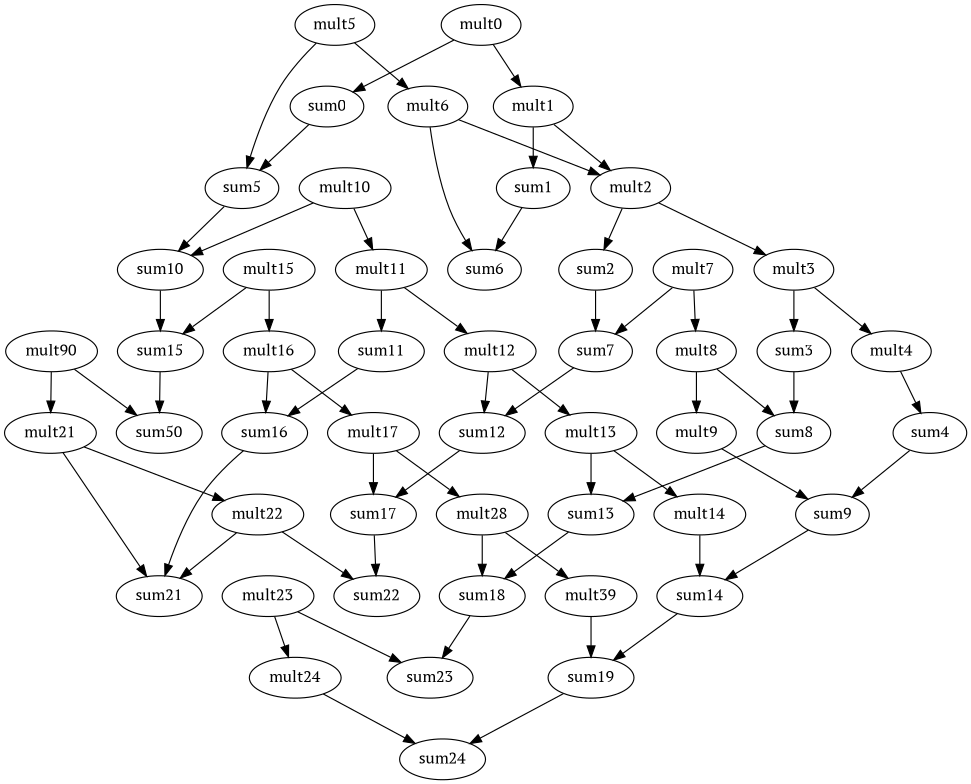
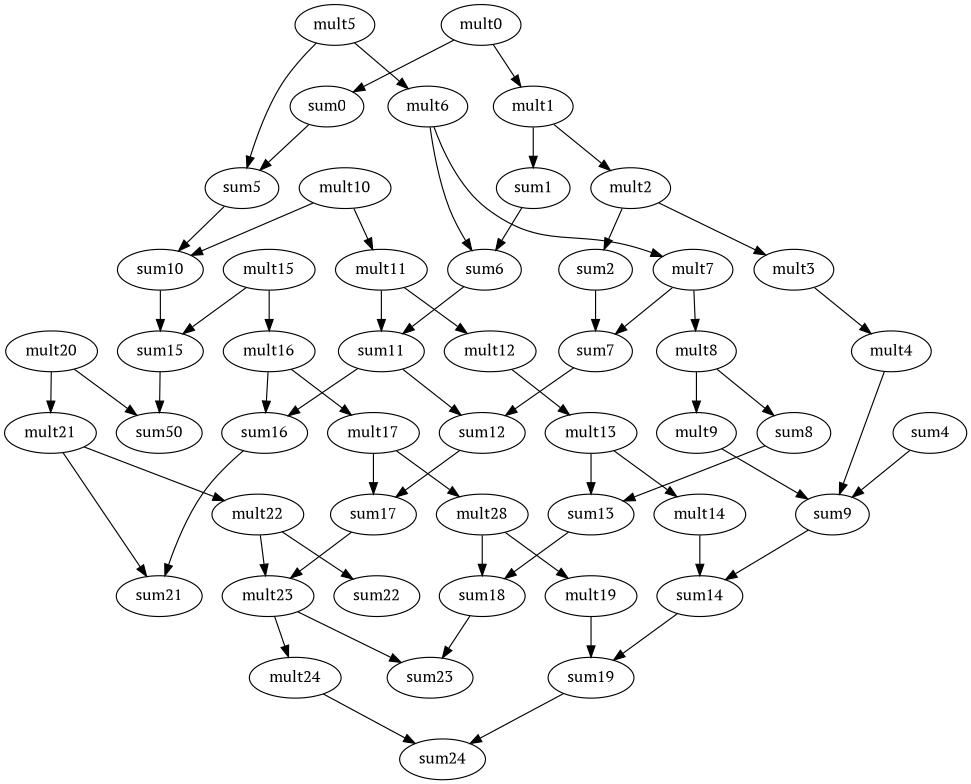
(524, 145) -> (519, 227)
none -> (440, 305)
(52, 351) -> (52, 351)
(794, 351) -> none
(487, 387) -> (427, 389)
(908, 387) -> (864, 428)
(375, 550) -> (326, 552)
(213, 552) -> (262, 550)
(591, 596) -> (591, 596)
